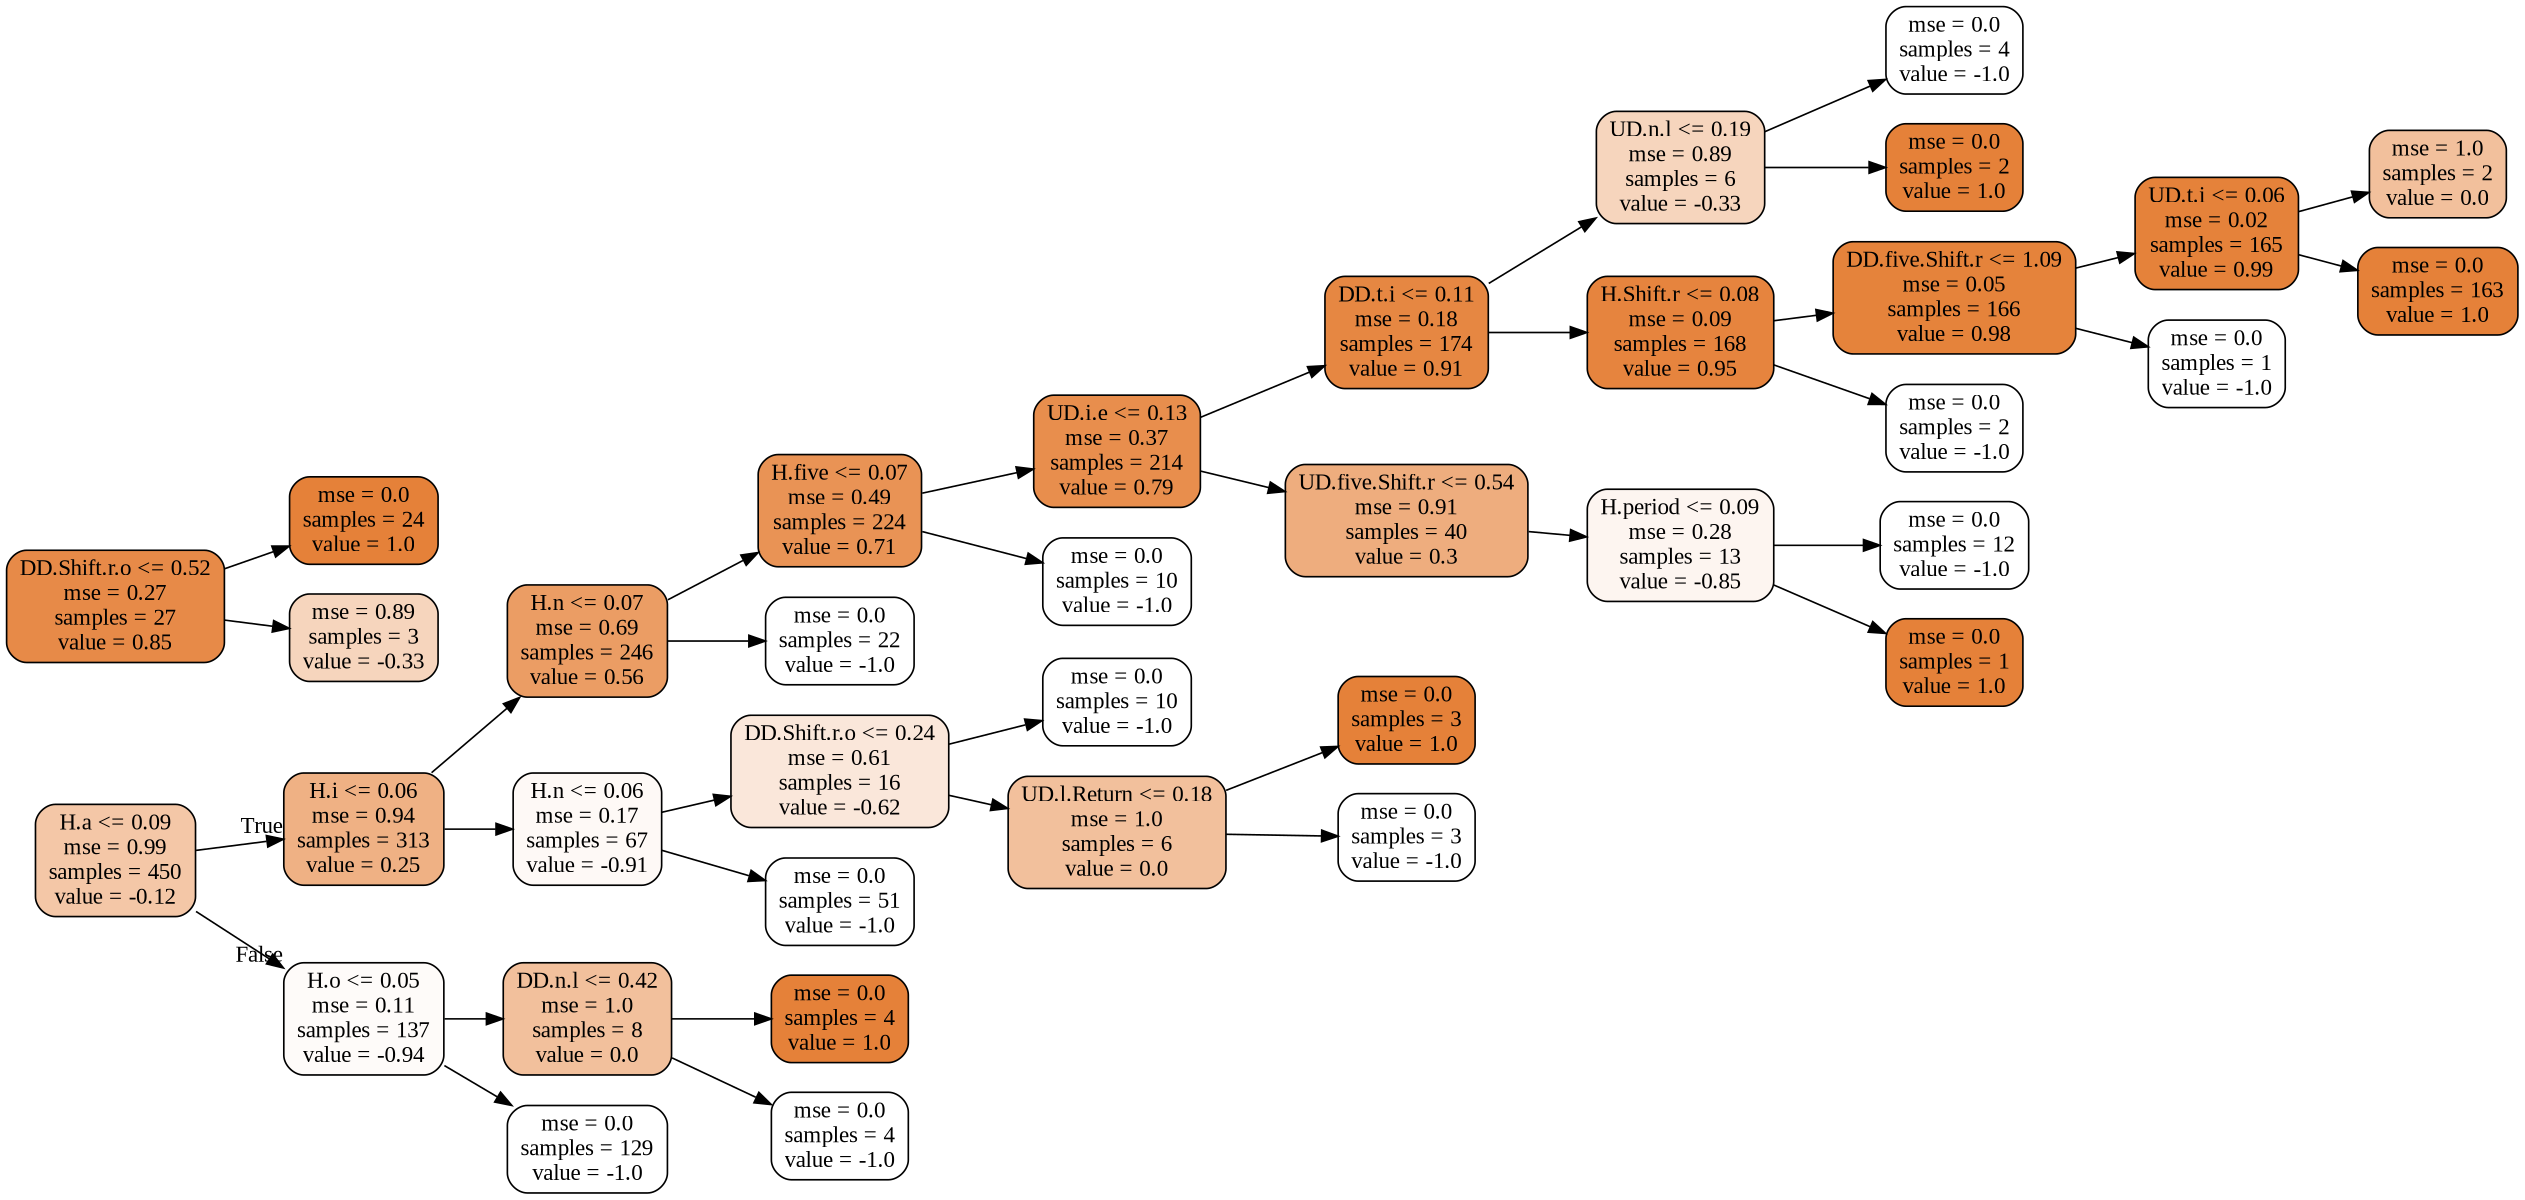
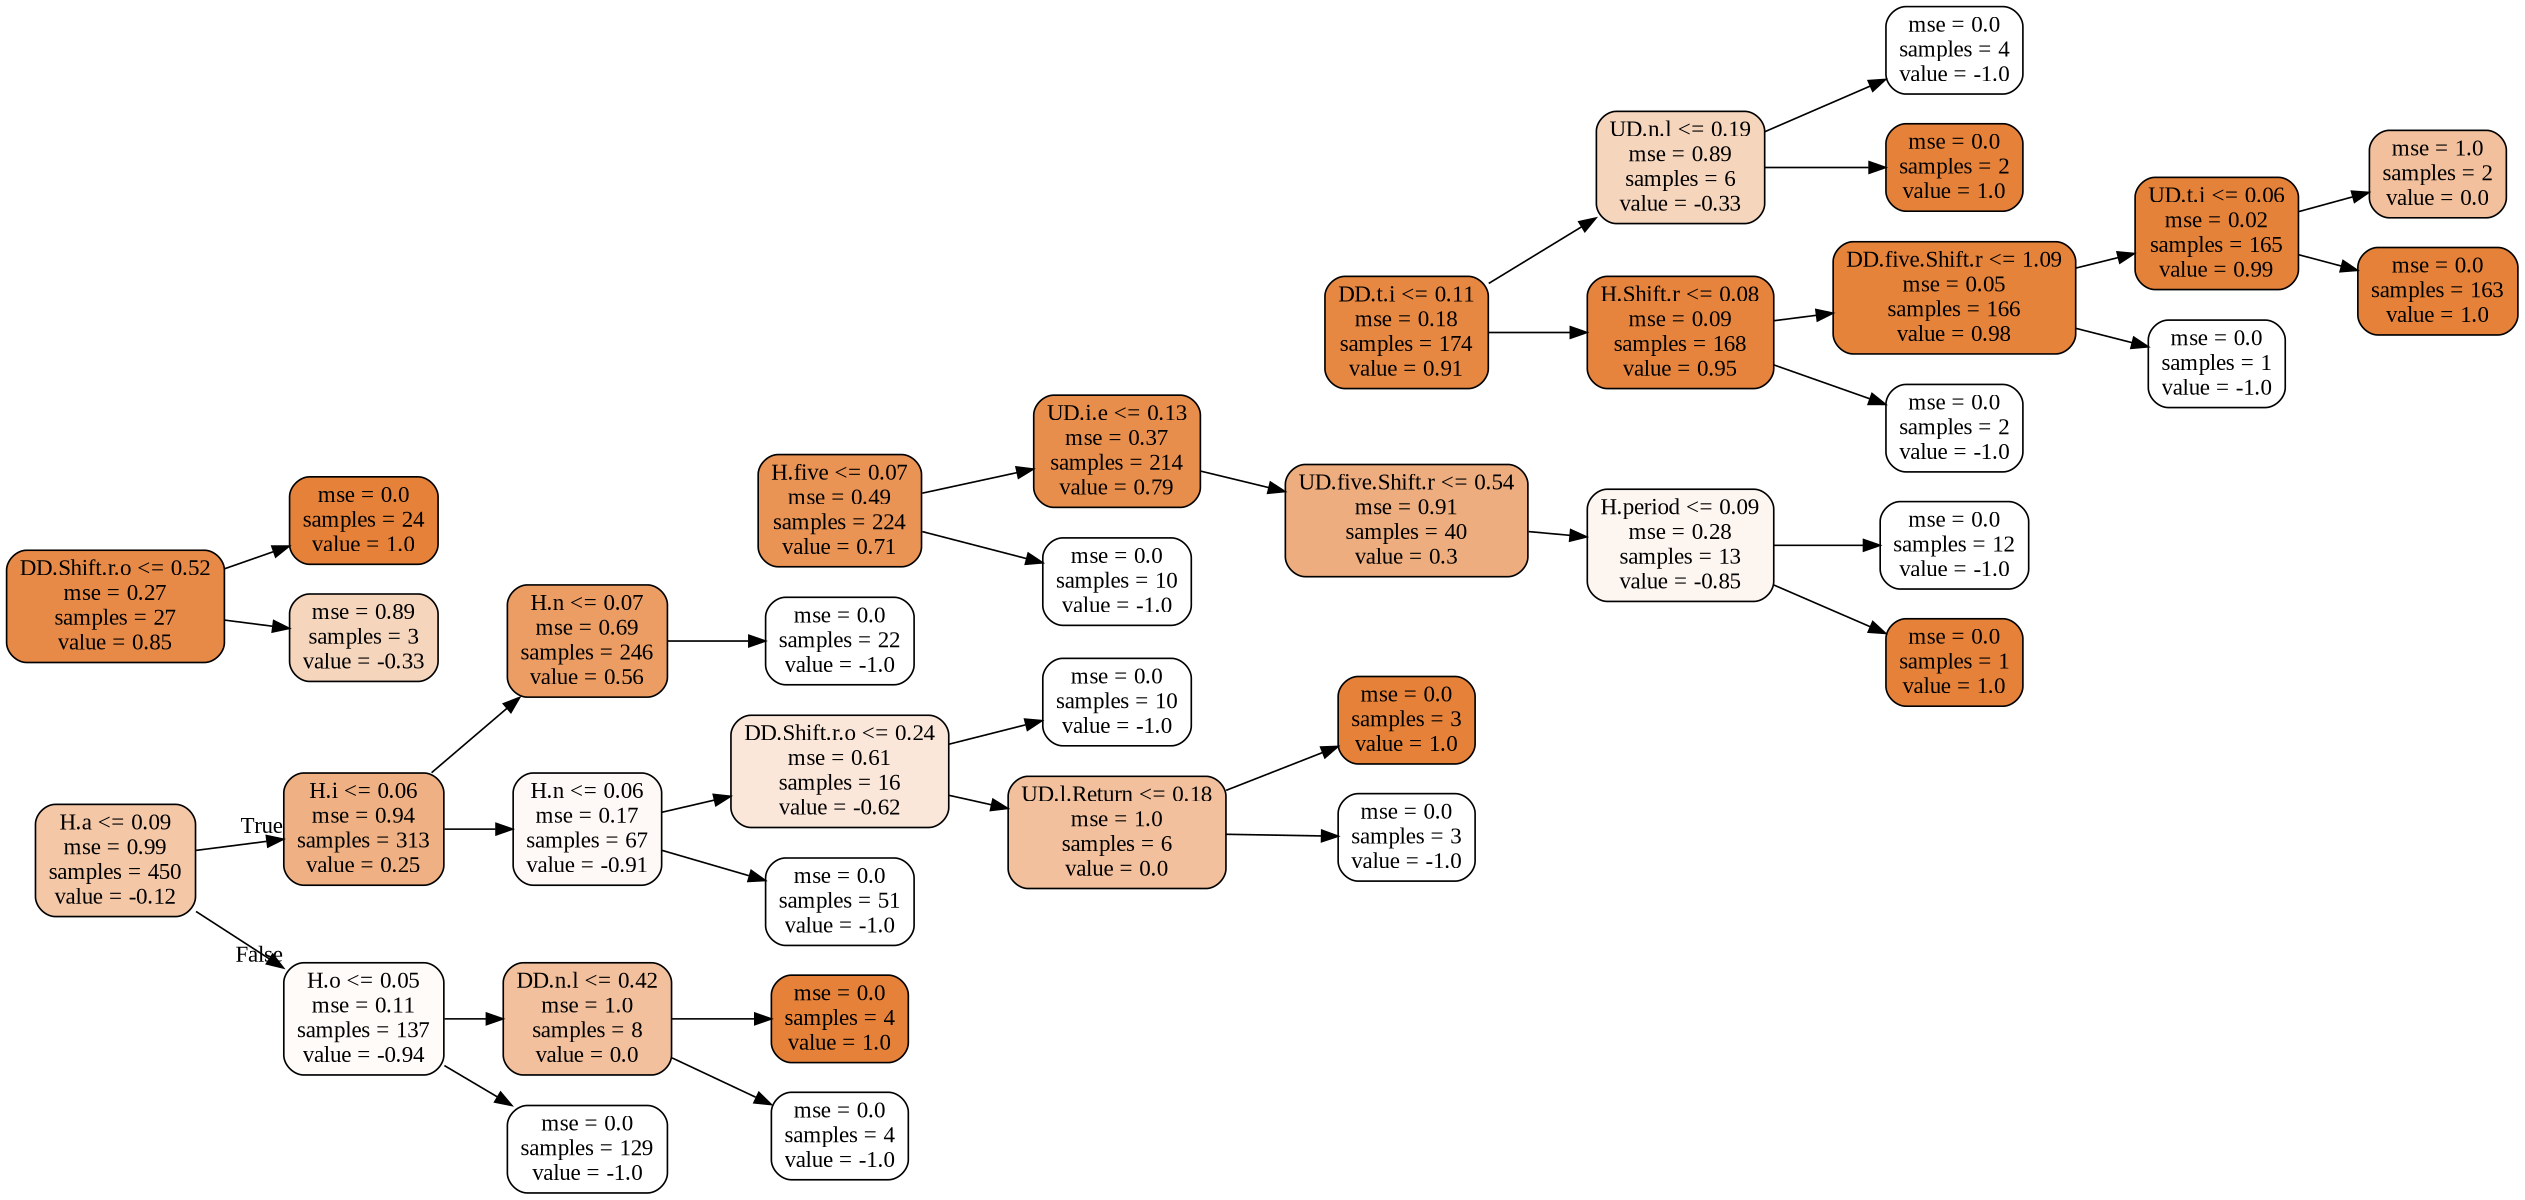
(1255, 395) -> none
(705, 580) -> none
